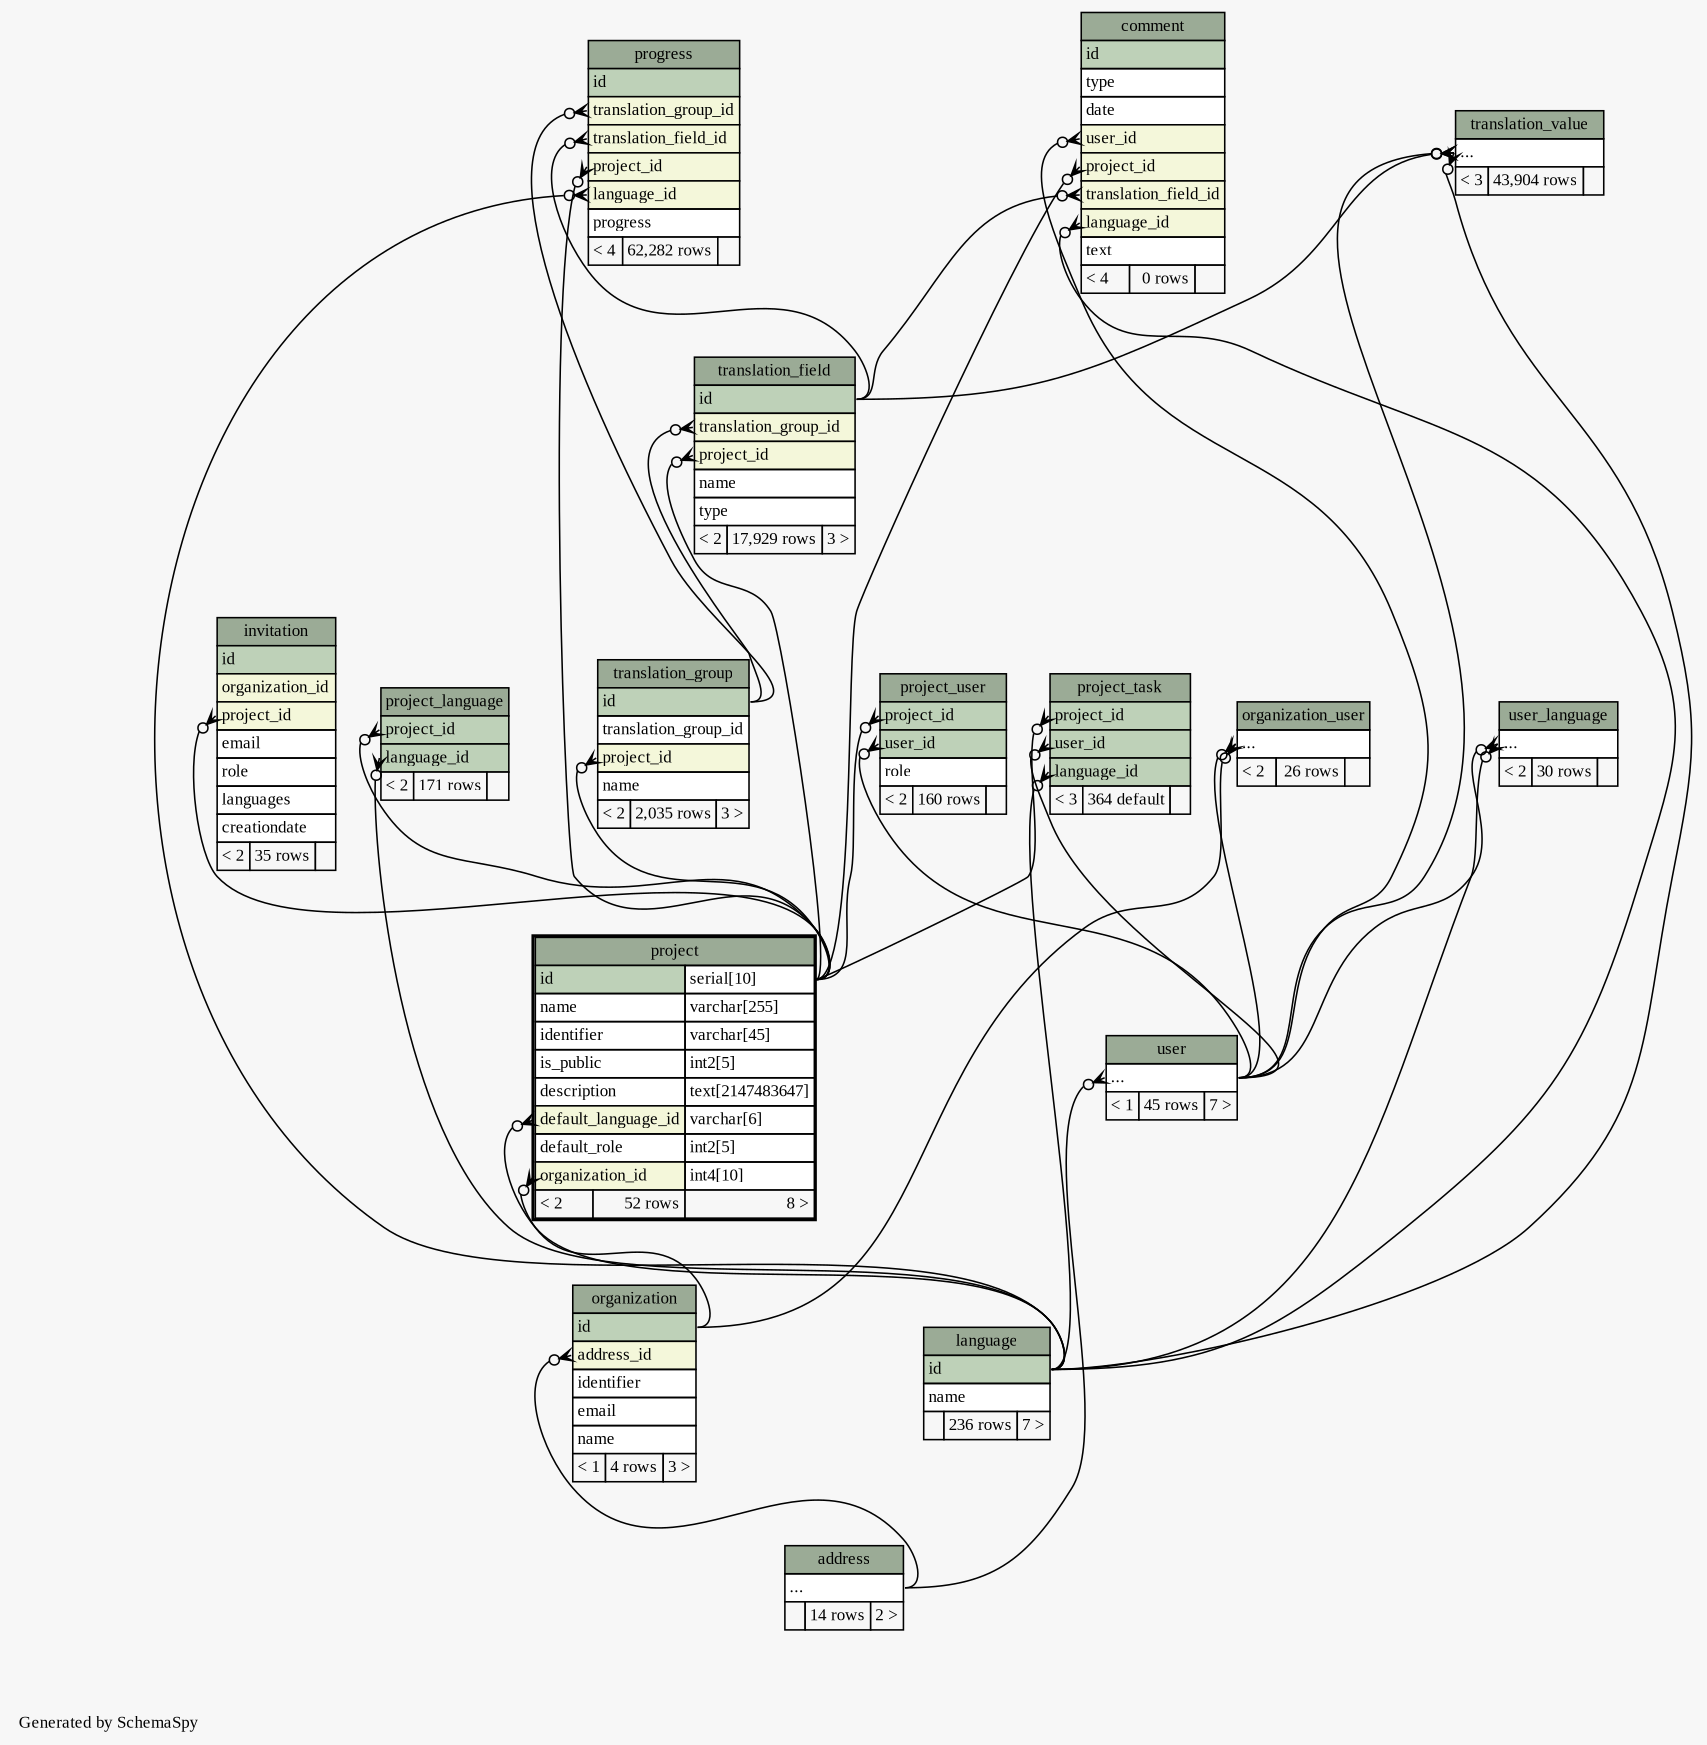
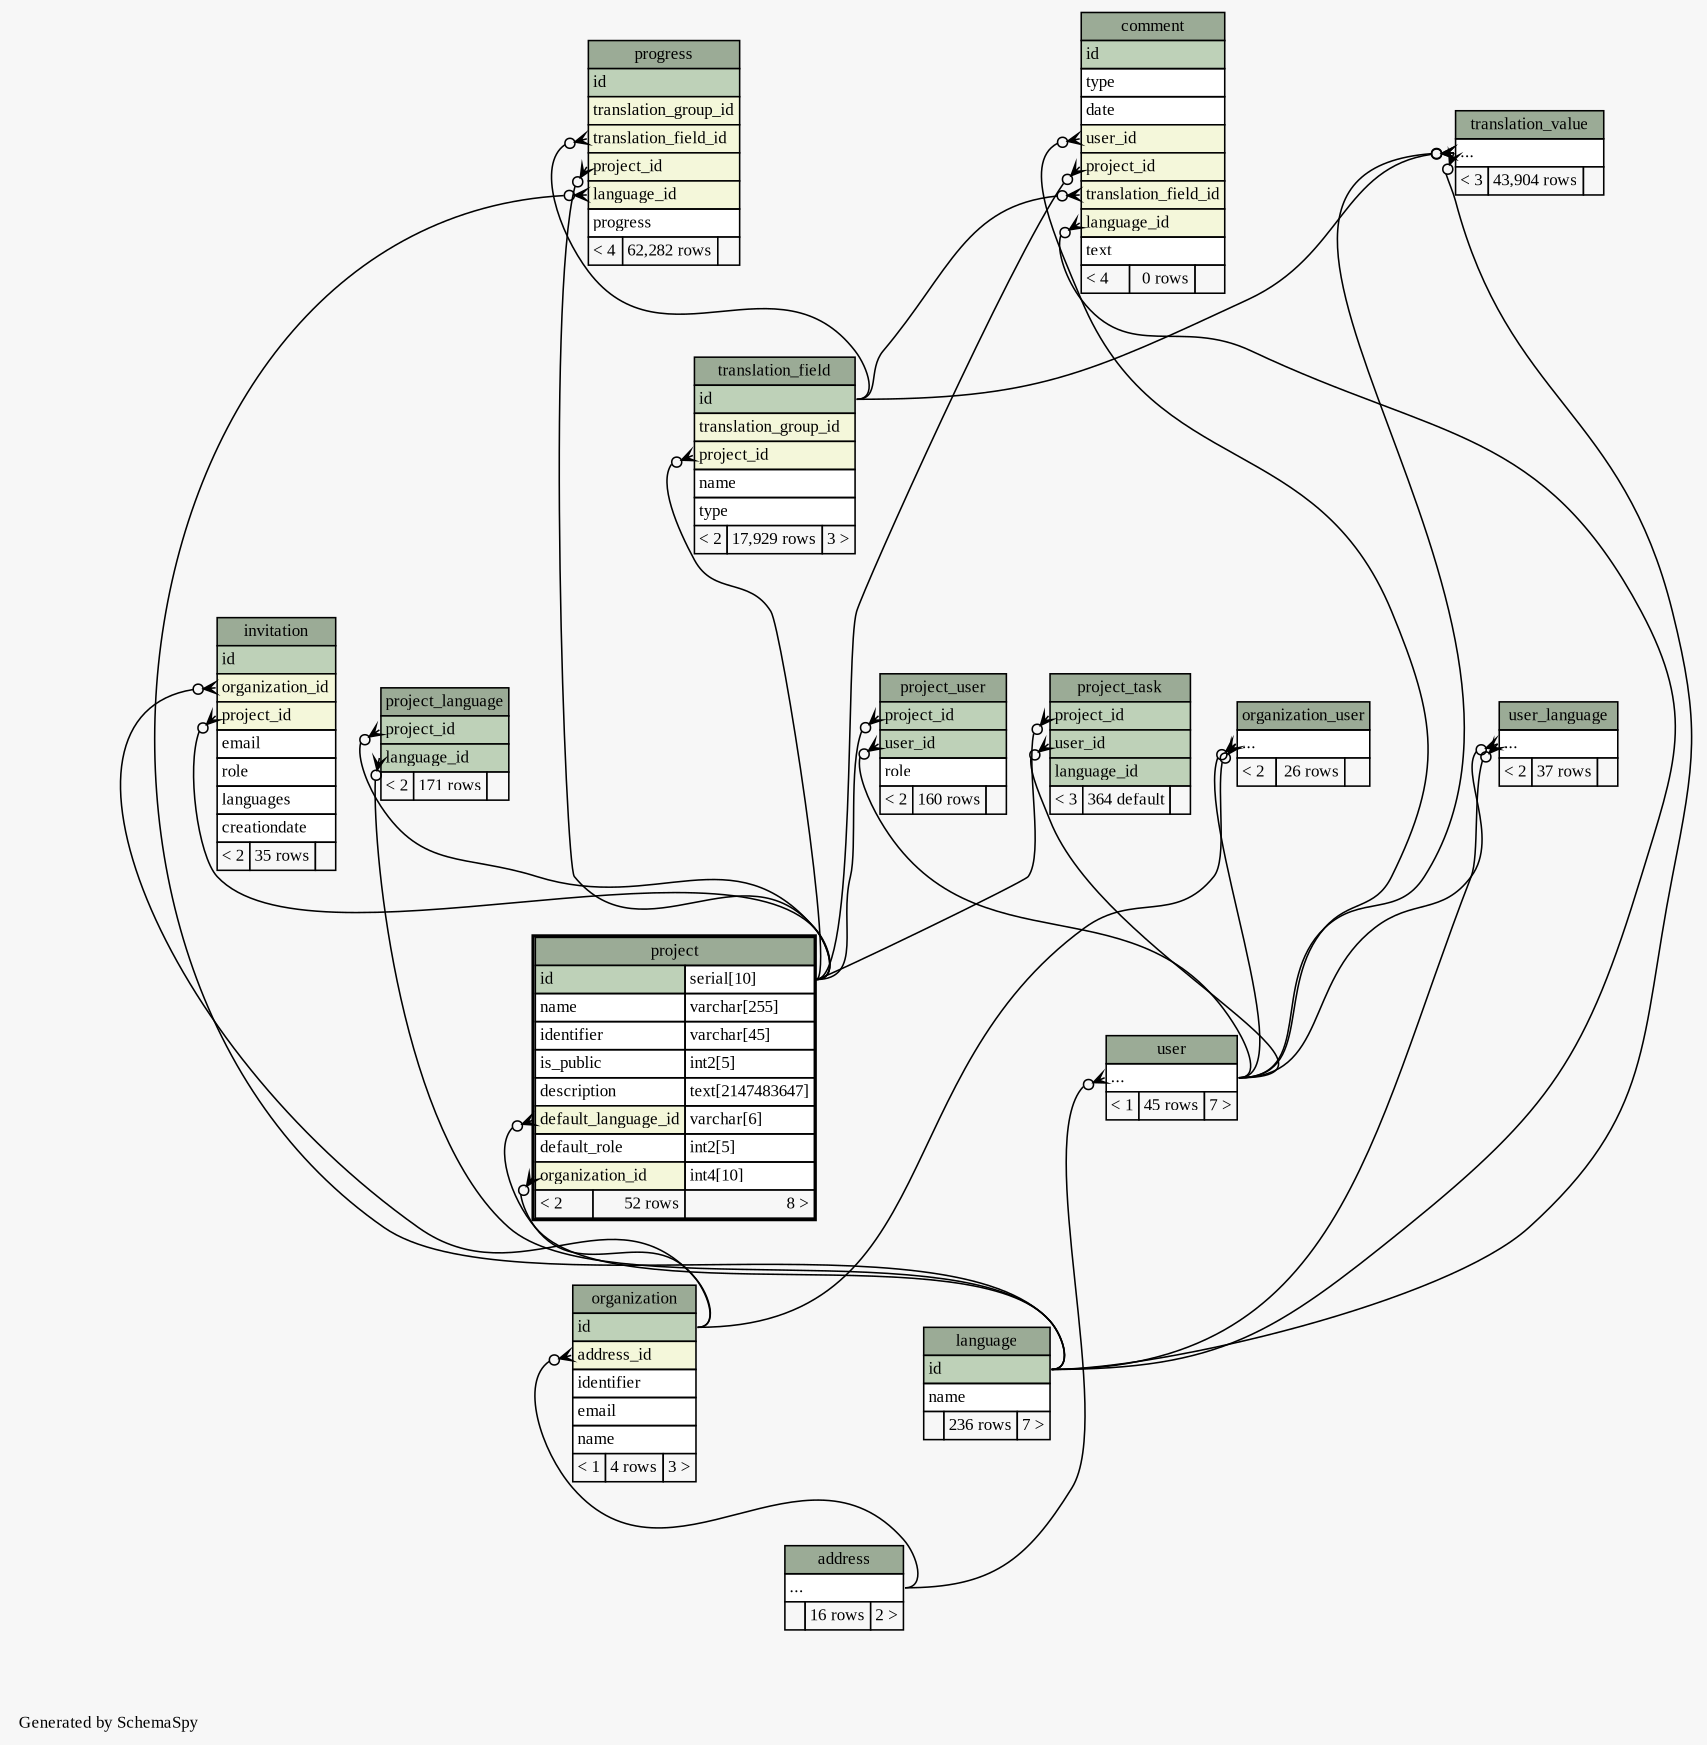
(673, 744) -> none
(1565, 771) -> (1565, 771)
(1051, 1082) -> none
none -> (297, 1120)
(838, 1615) -> (838, 1615)
